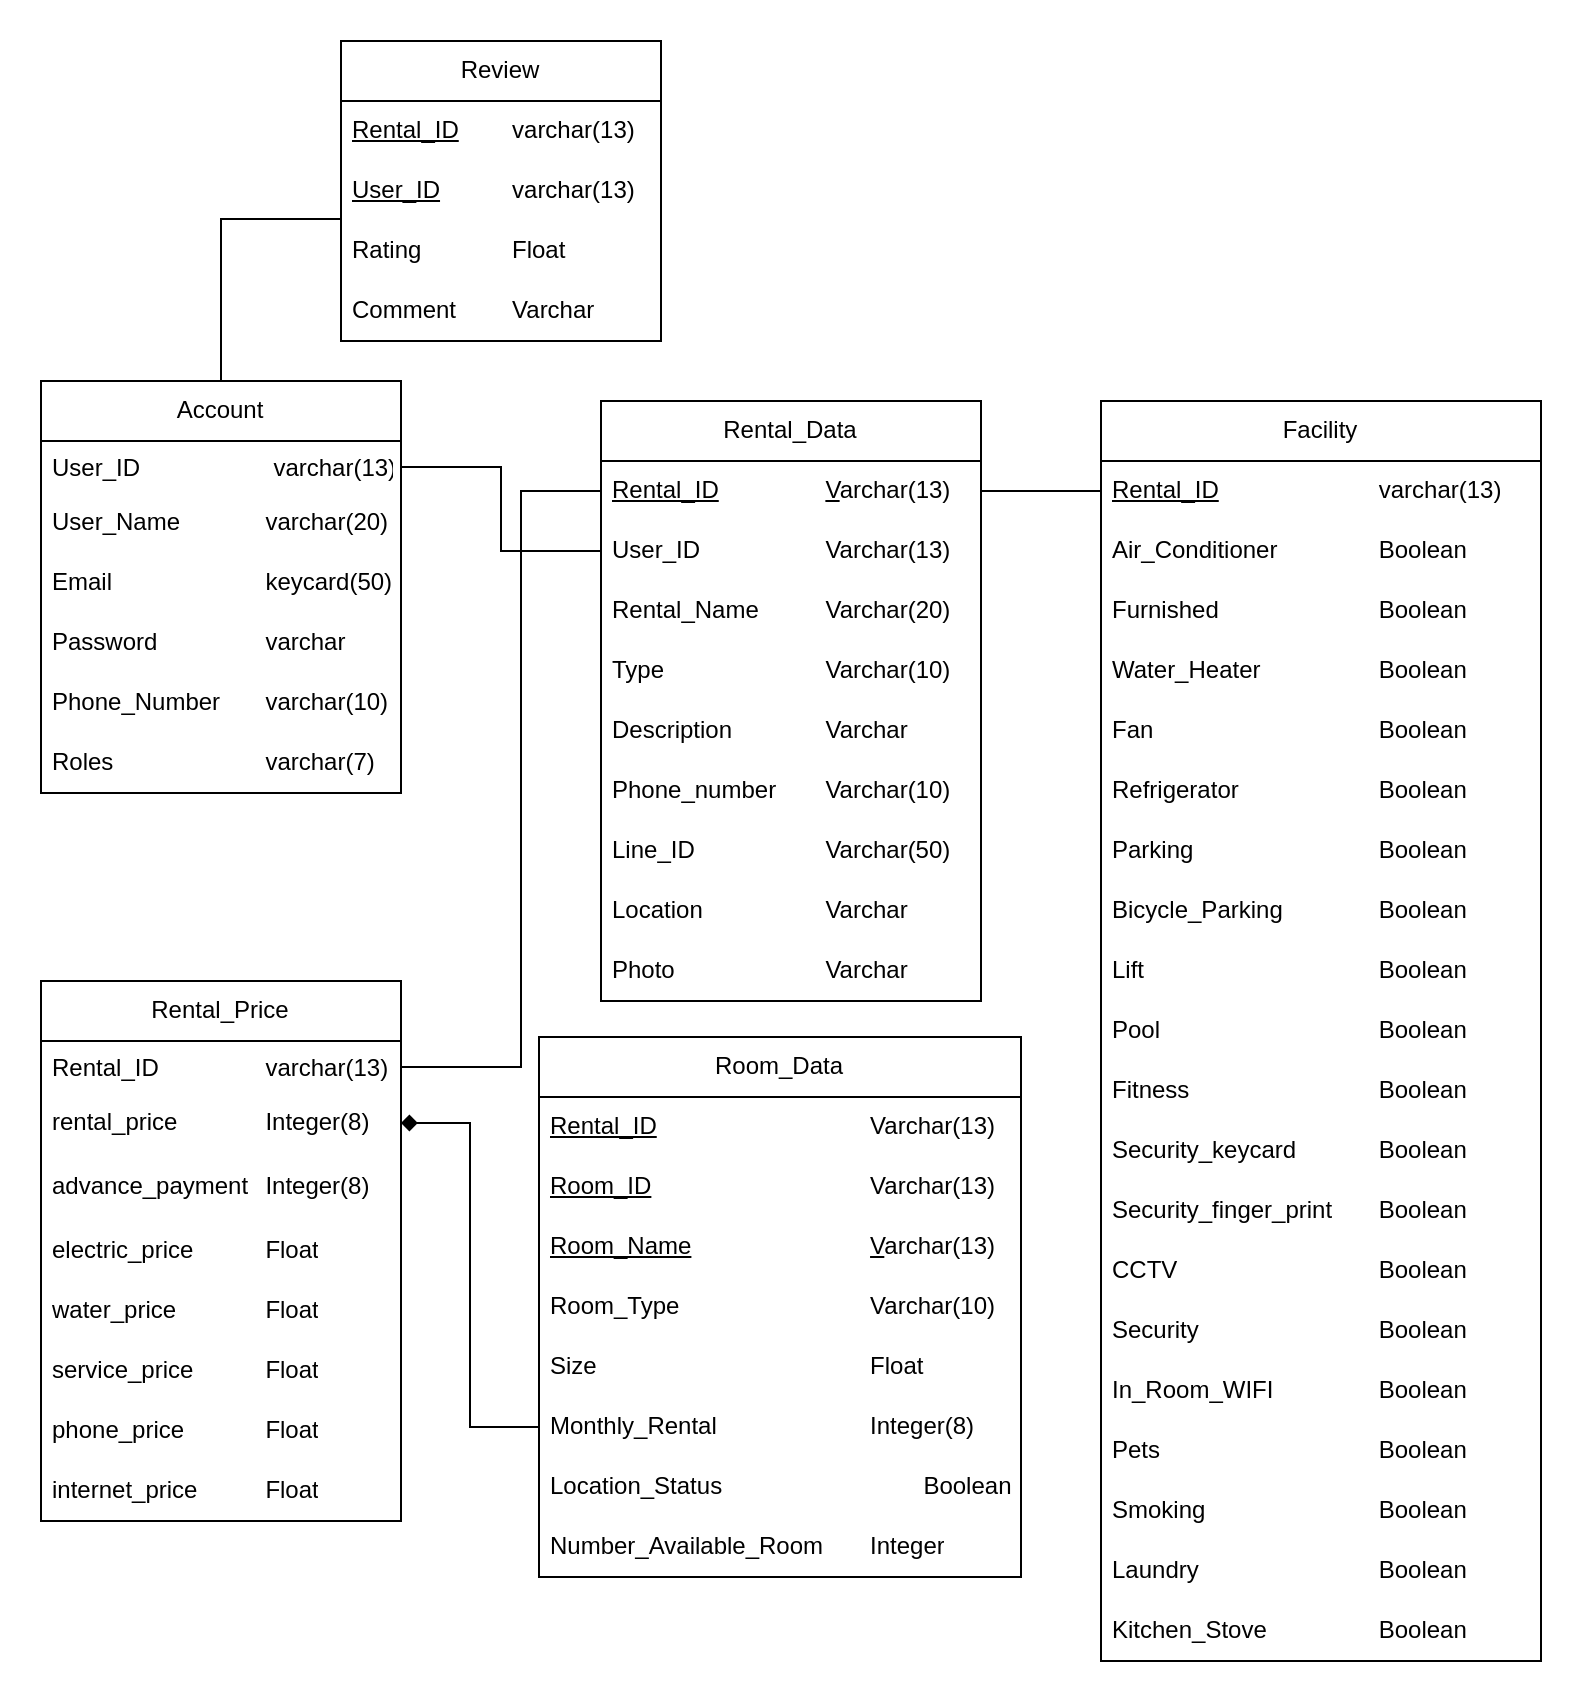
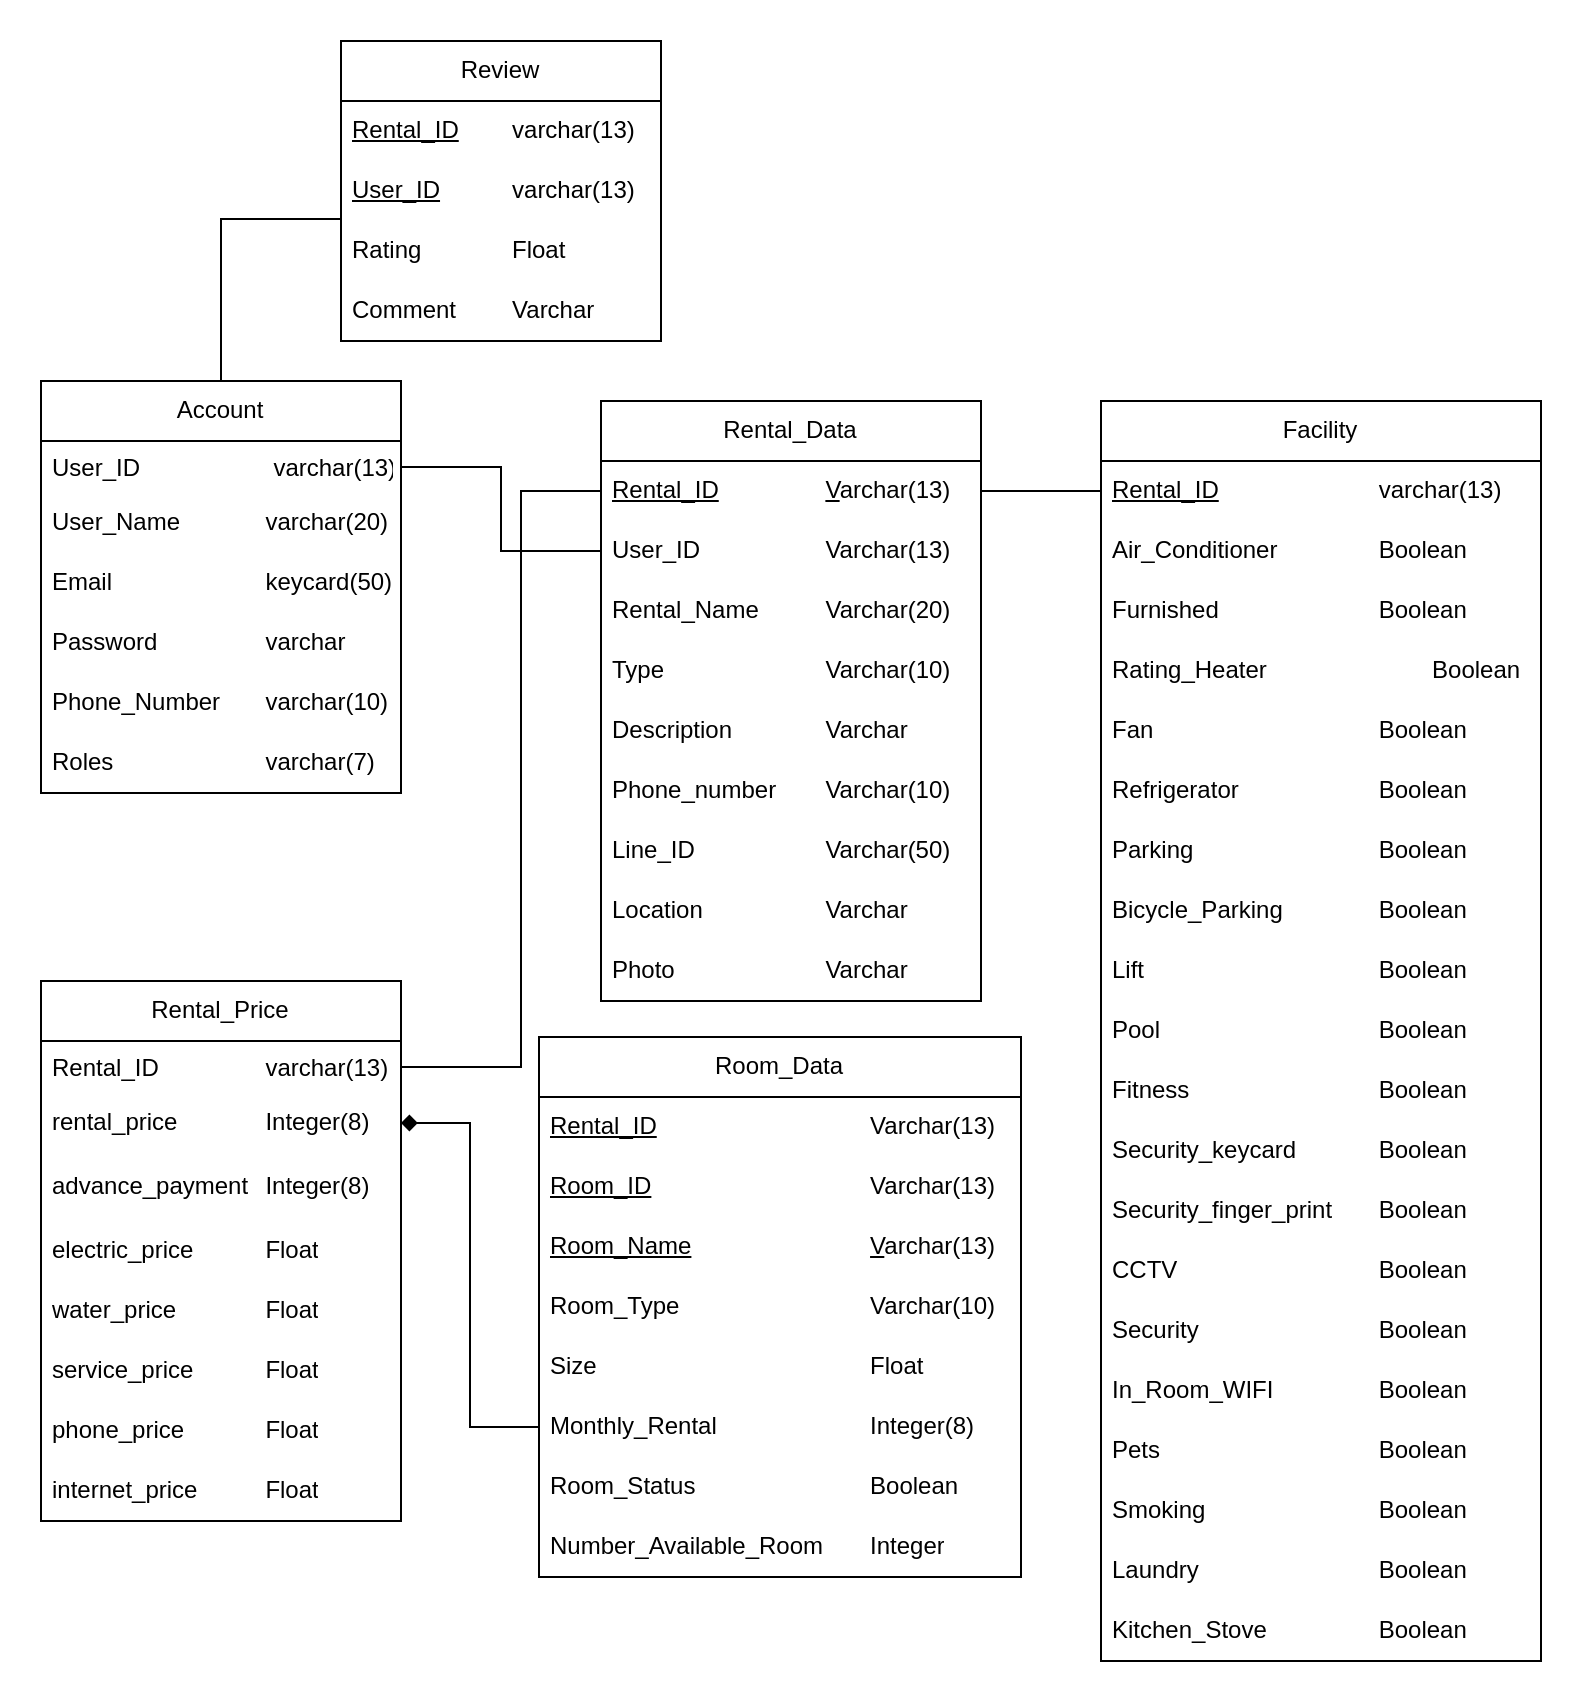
(1261, 671) -> (1265, 671)
(719, 1487) -> (696, 1487)
